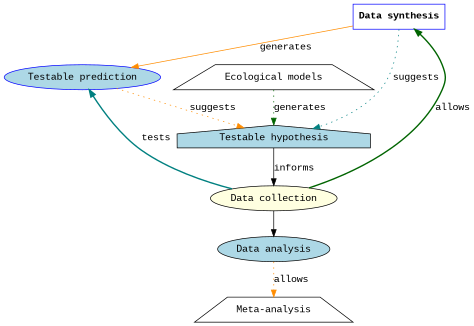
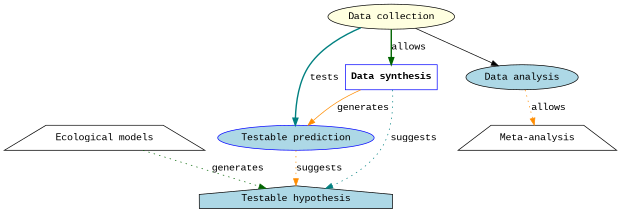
(274, 163) -> none
